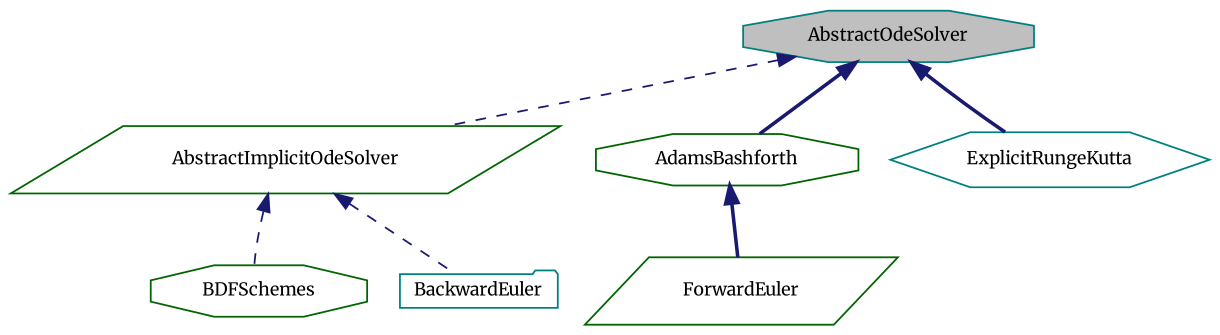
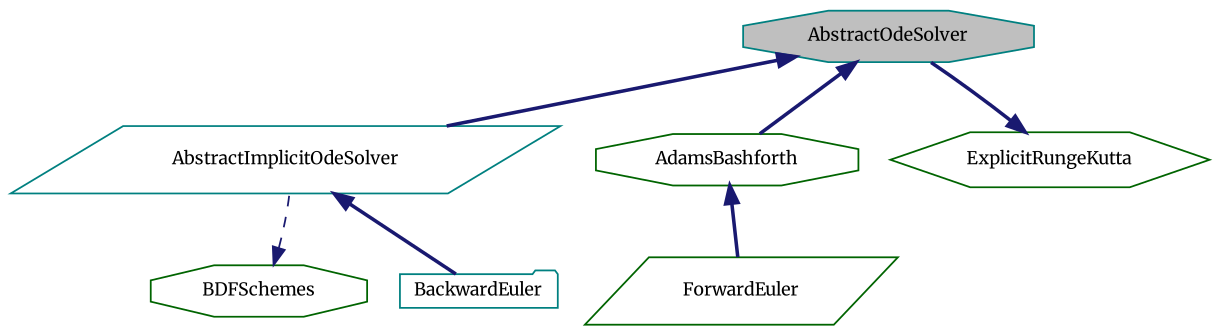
(612, 93) -> (612, 93)
(965, 104) -> (972, 91)
(286, 160) -> (286, 160)
(1050, 160) -> (1050, 160)
(258, 238) -> (285, 221)
(403, 239) -> (403, 239)
